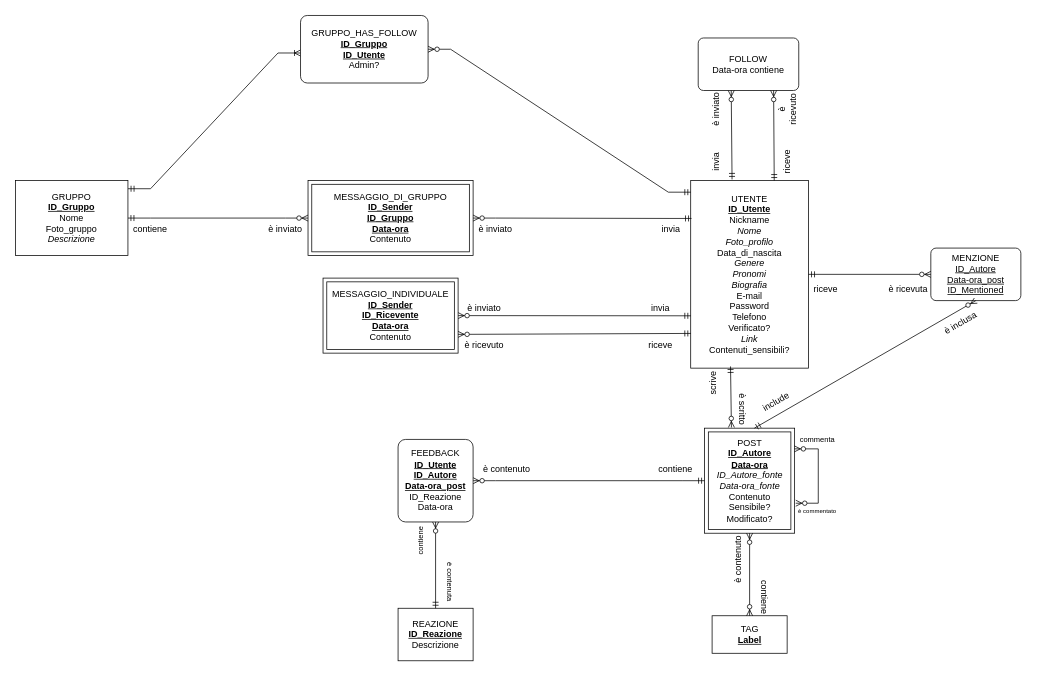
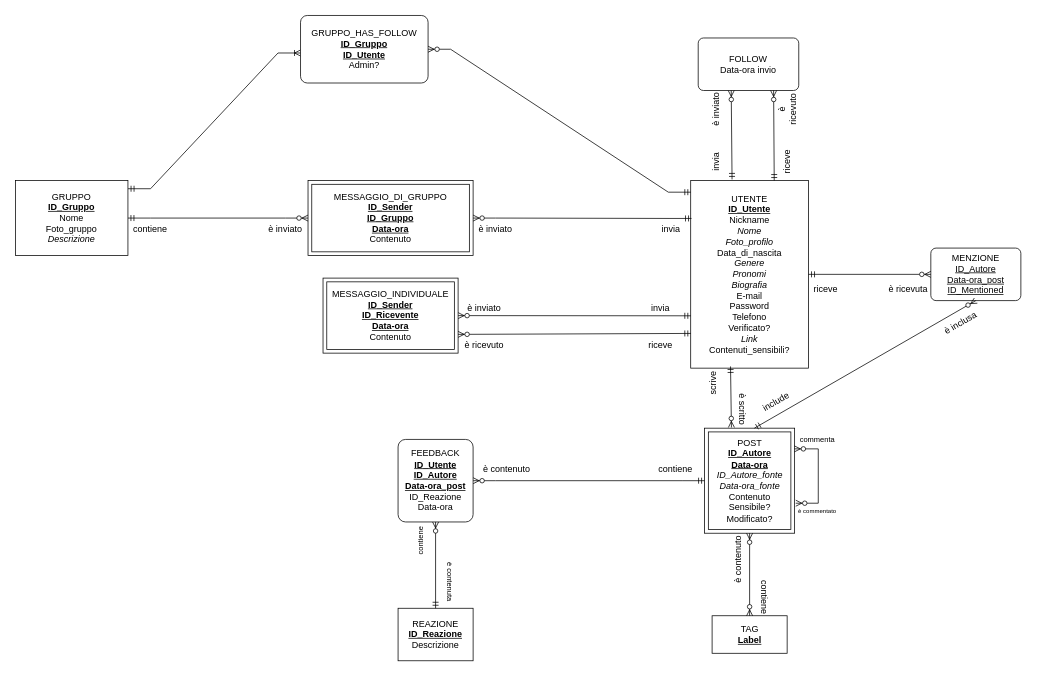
(748, 64) -> (748, 64)
